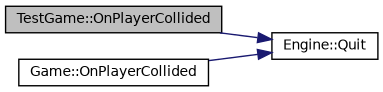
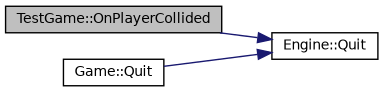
(114, 73) -> (114, 73)
